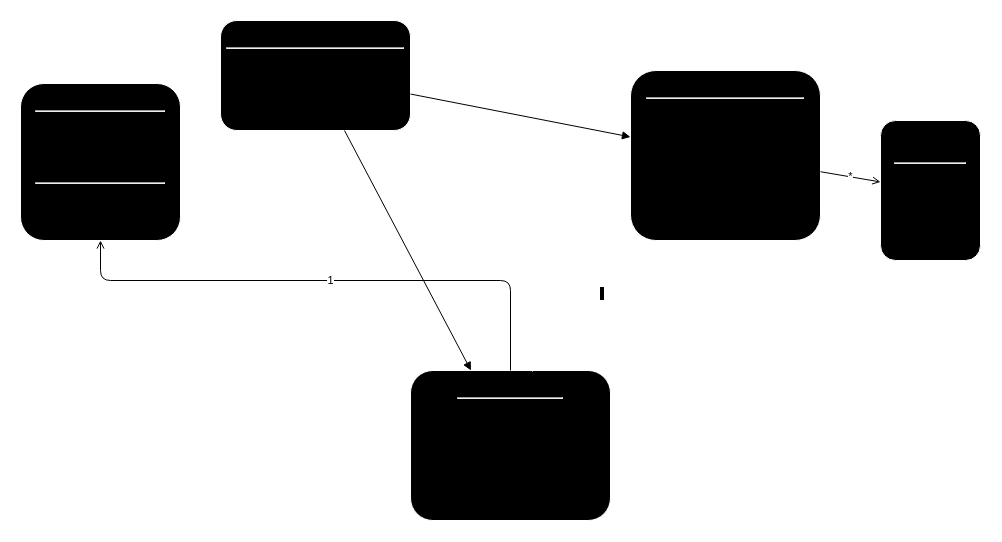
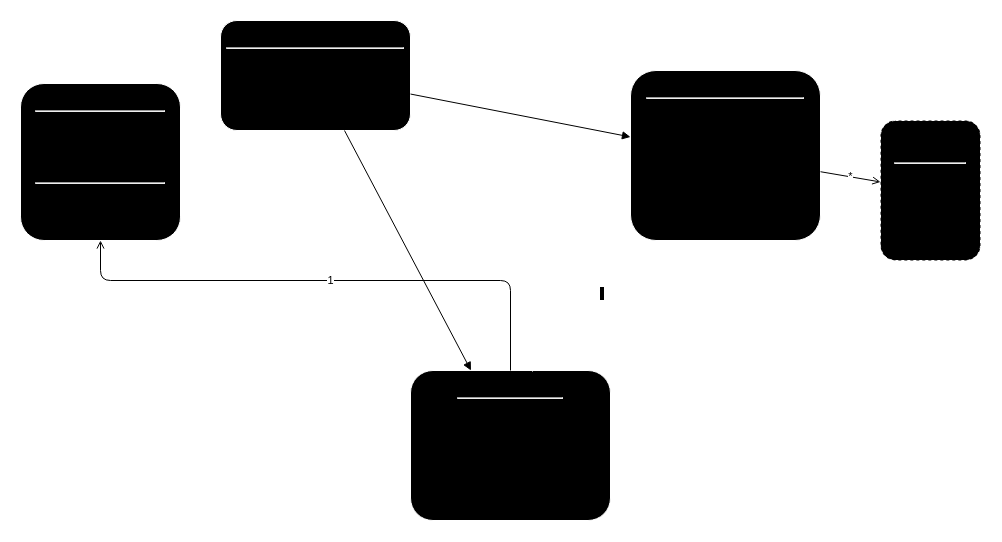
(931, 191) -> (931, 191)
